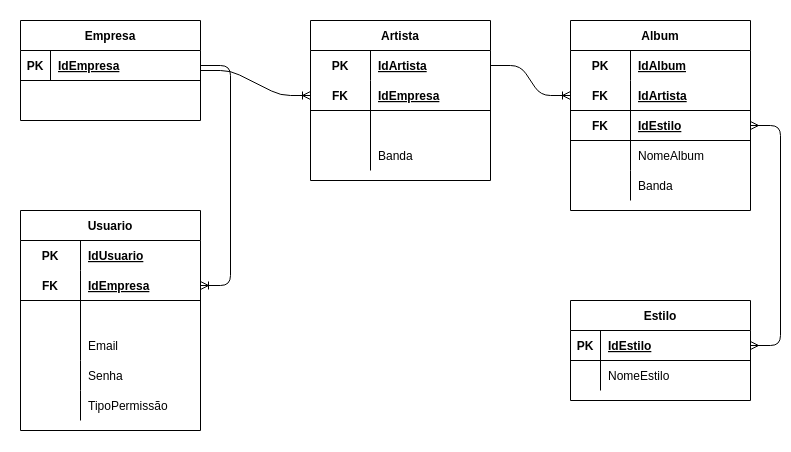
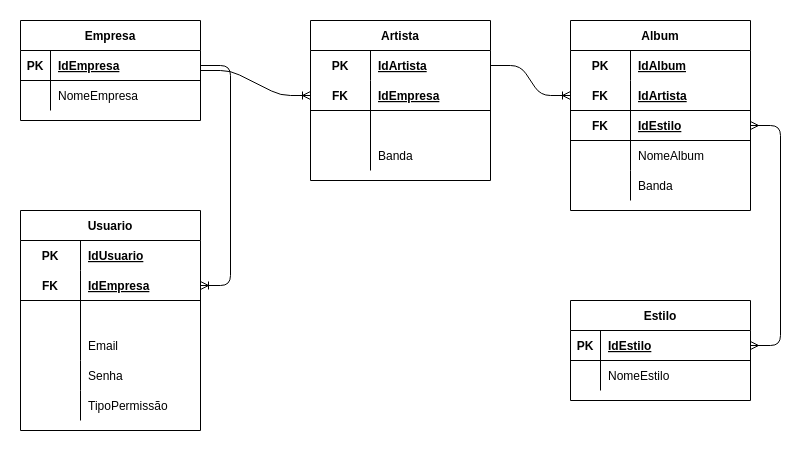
none -> (126, 96)
